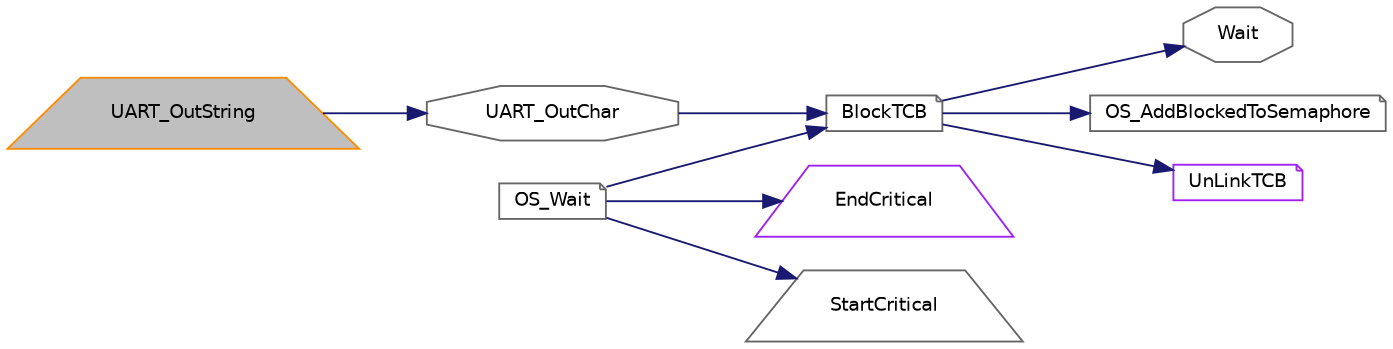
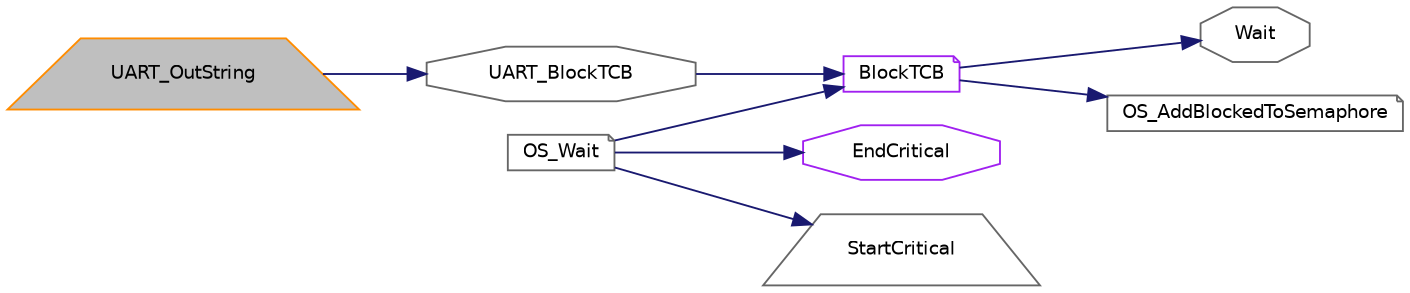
(553, 113) -> (561, 74)
(884, 113) -> (902, 74)
(1238, 182) -> none
(884, 201) -> (902, 153)
